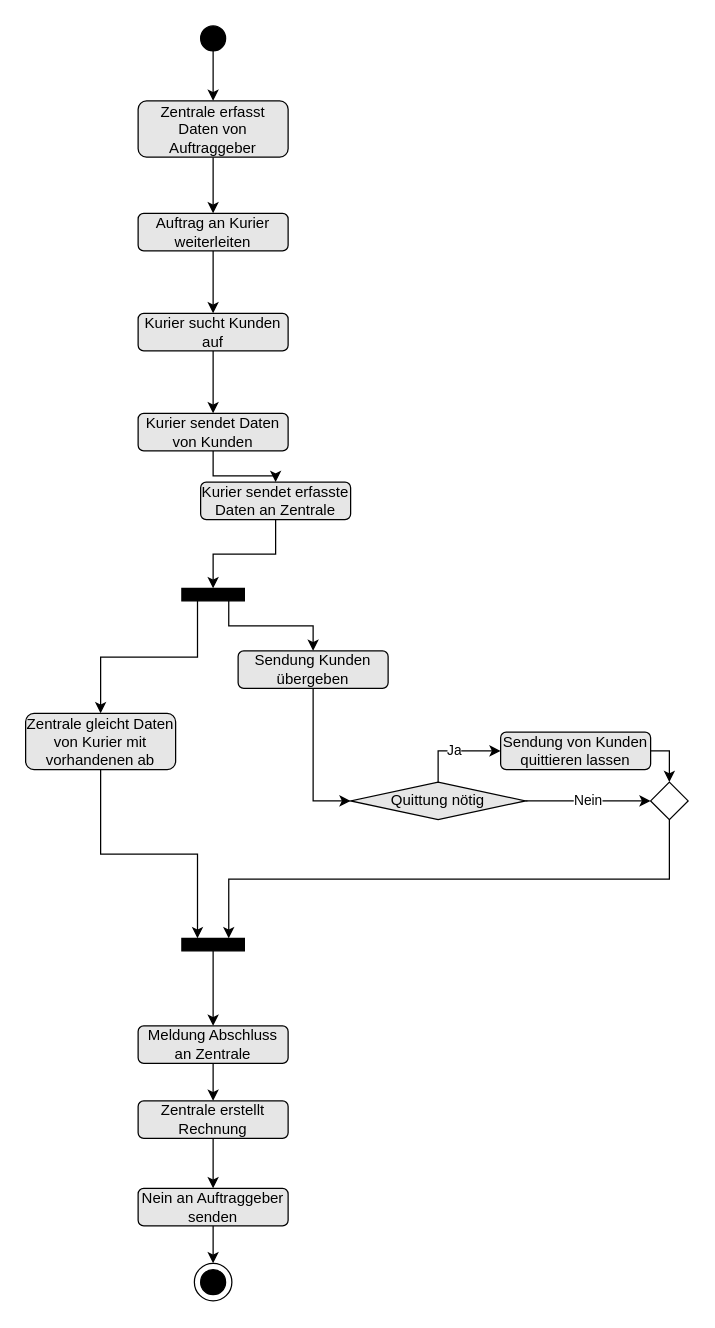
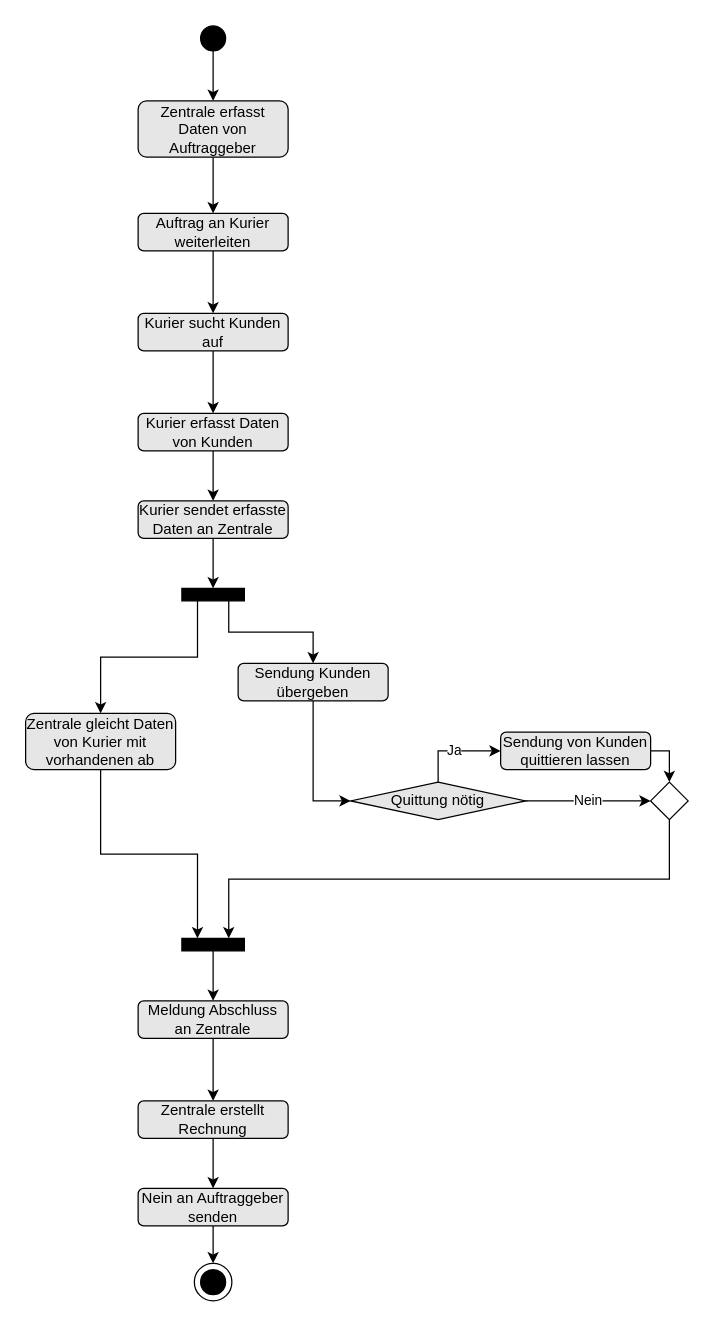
(213, 432) -> (213, 432)
(276, 501) -> (213, 519)
(313, 669) -> (313, 682)
(213, 1044) -> (213, 1019)
